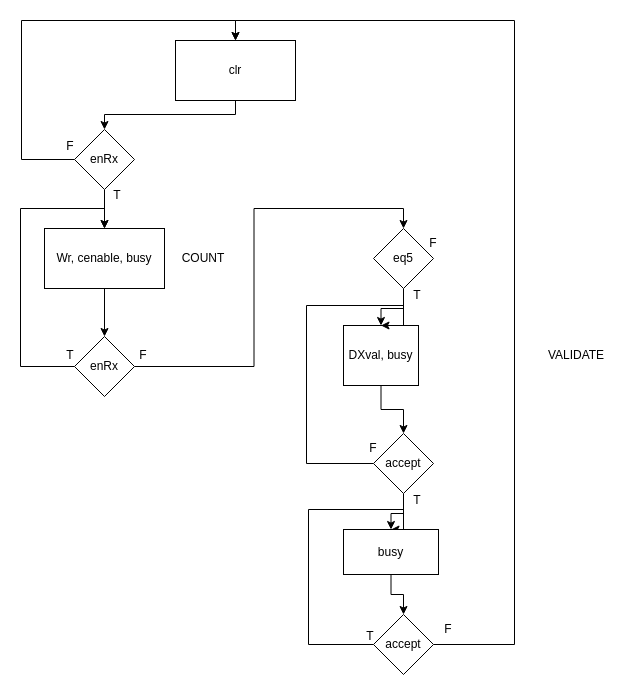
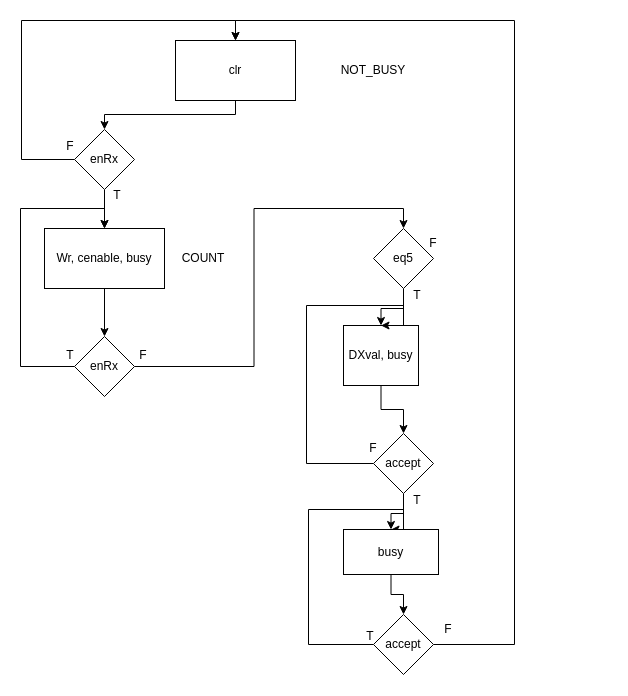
none -> (374, 71)
(577, 356) -> none
